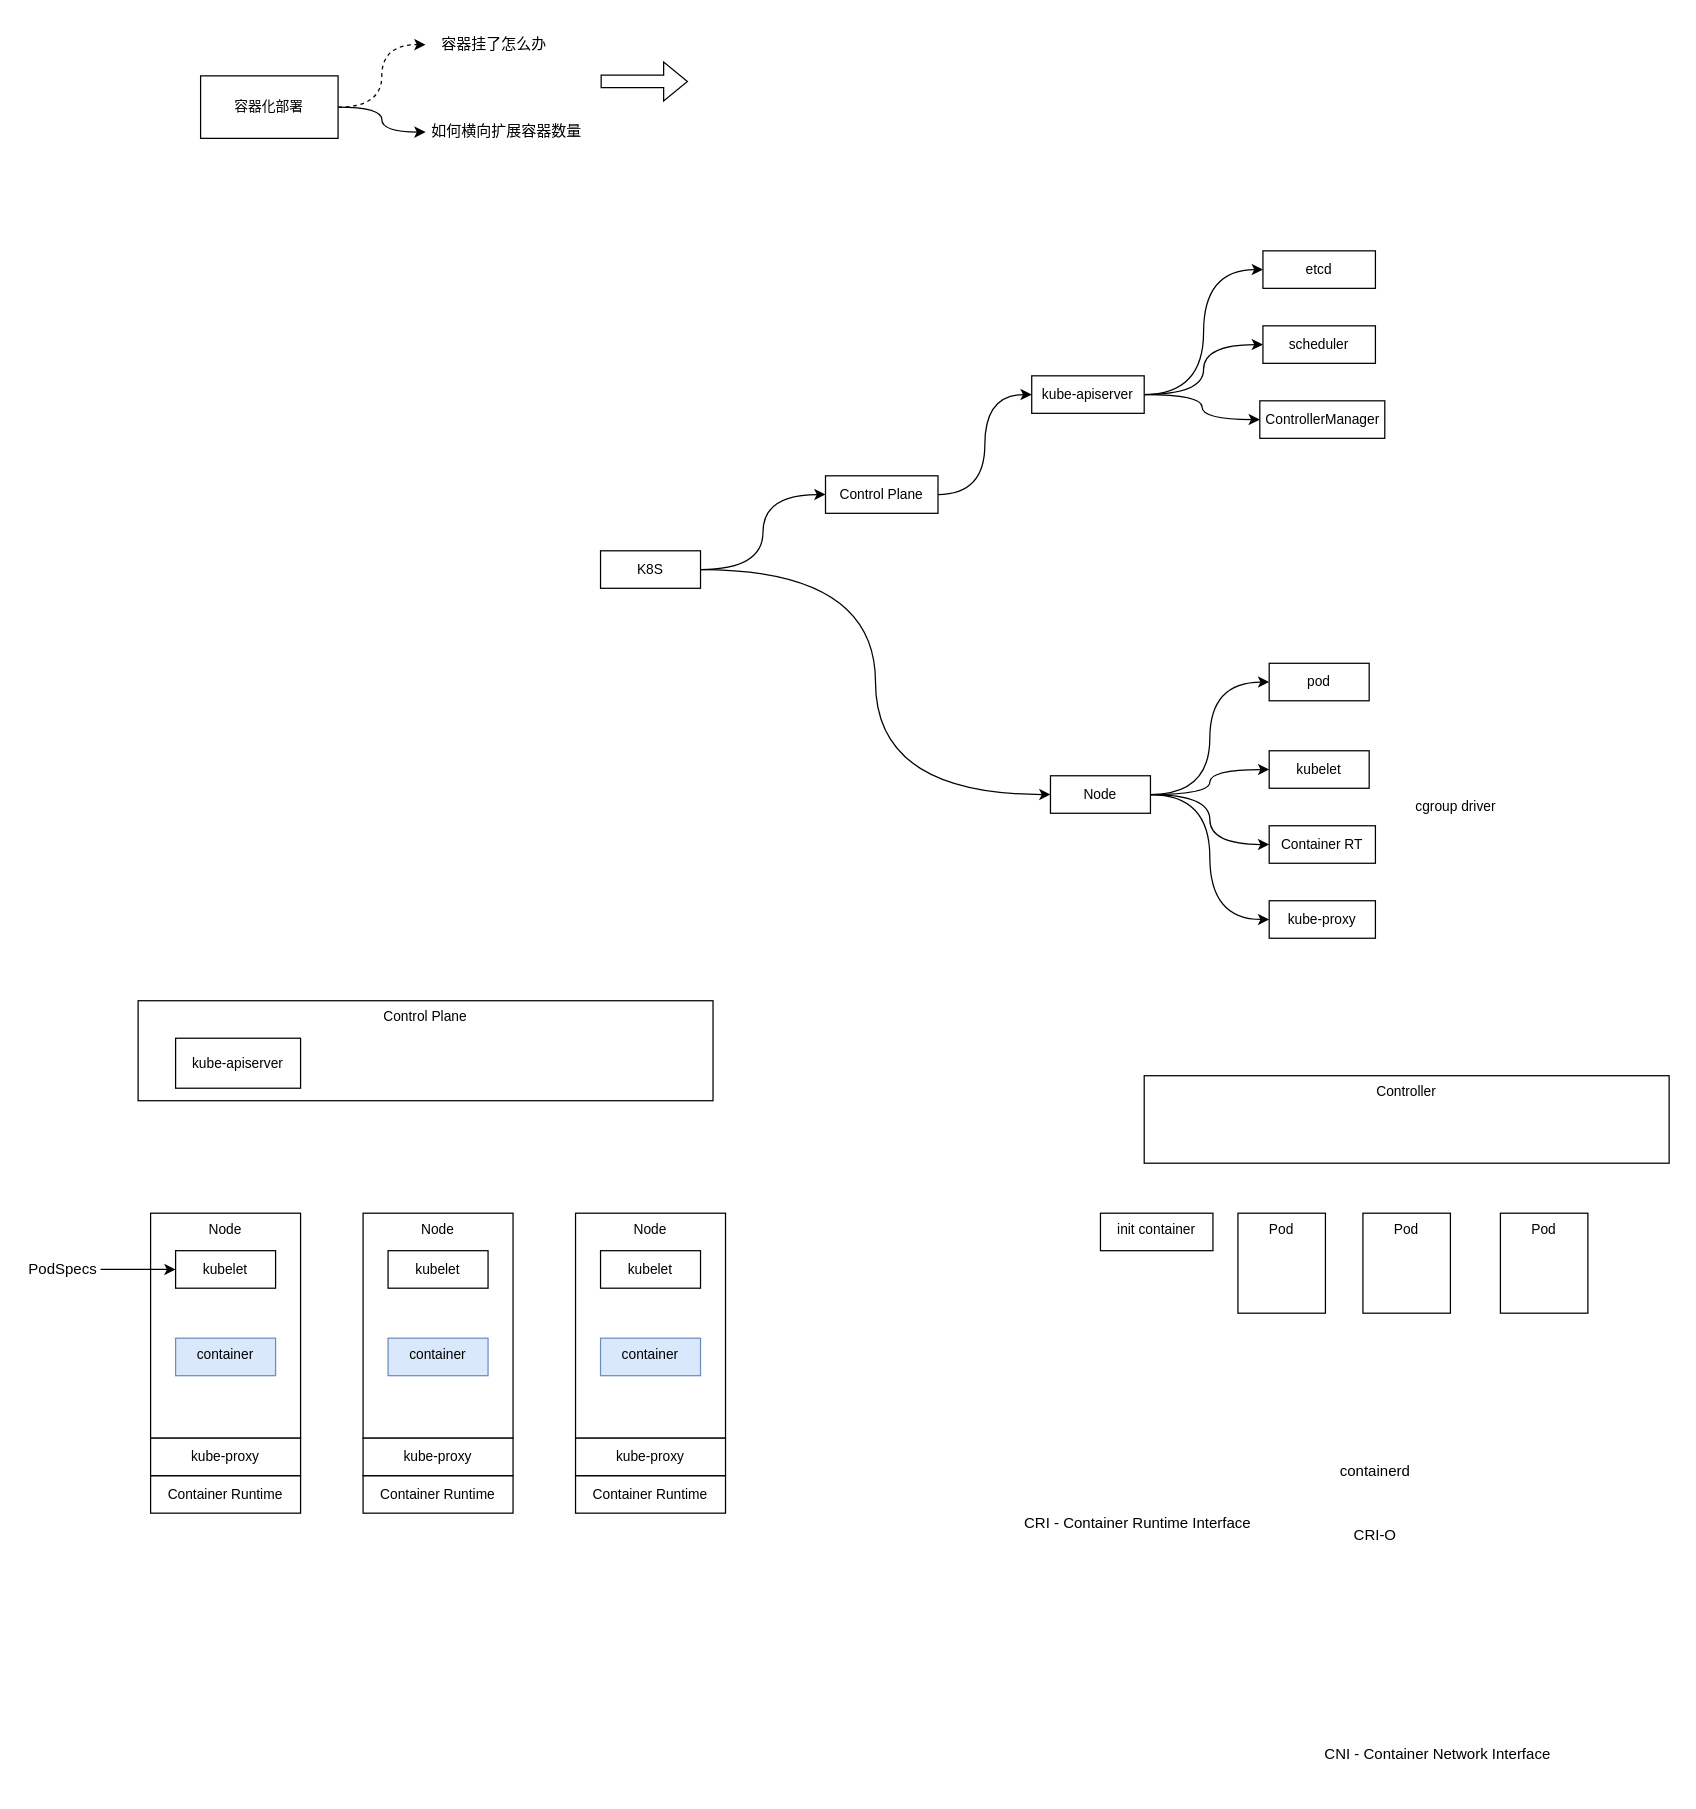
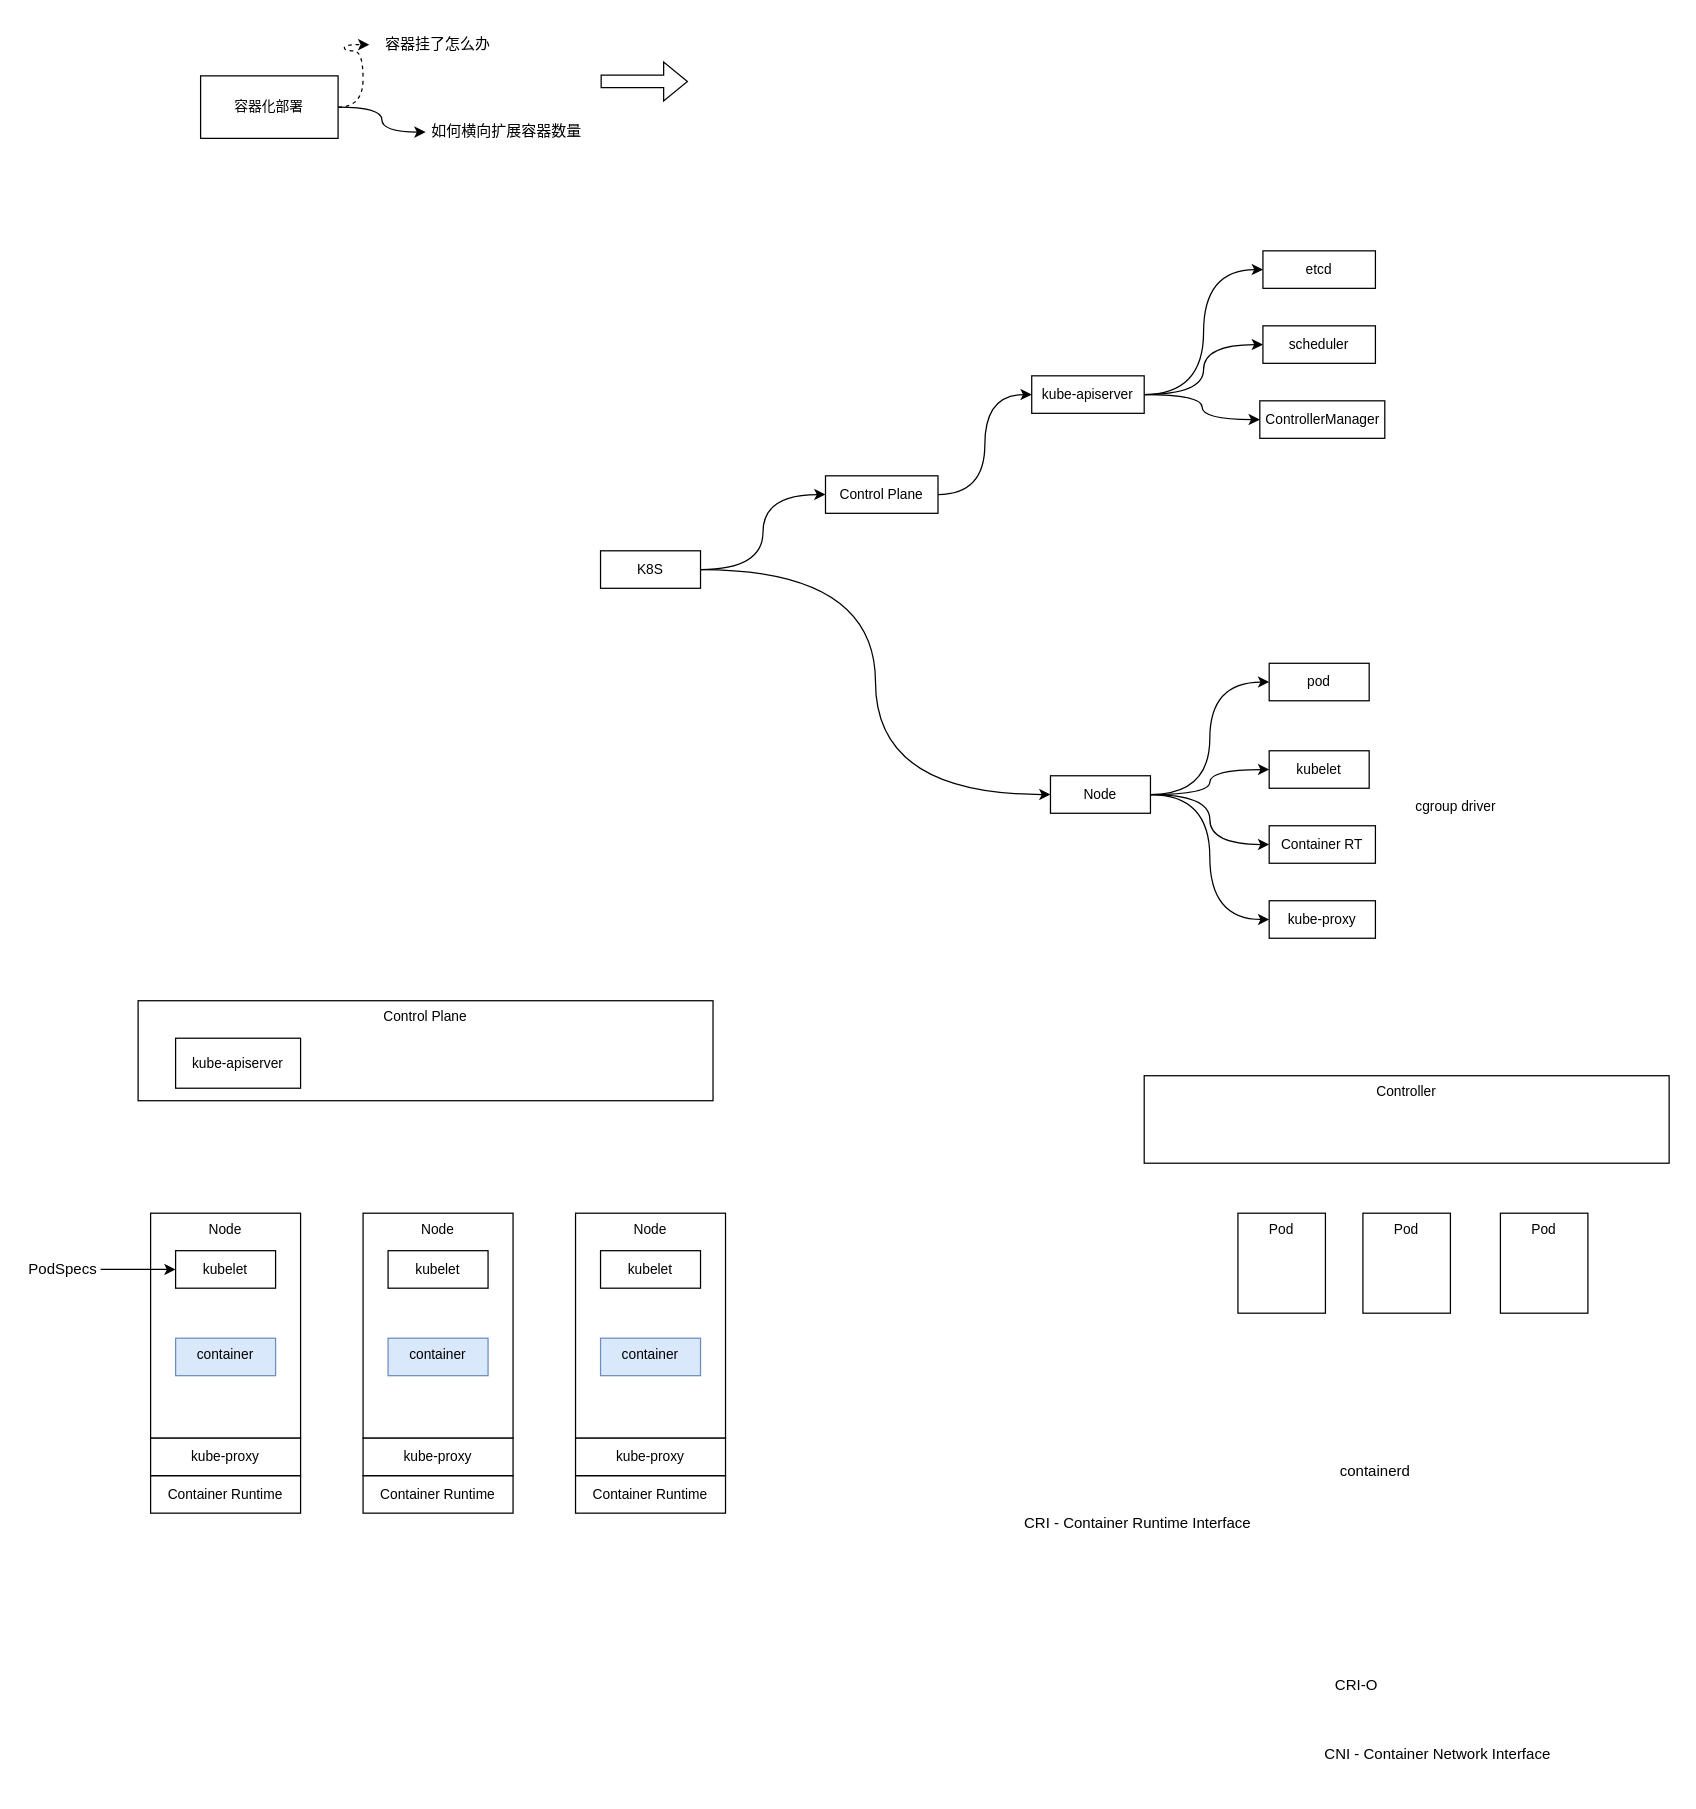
(494, 44) -> (438, 44)
(1157, 1232) -> none
(1376, 1535) -> (1357, 1685)
